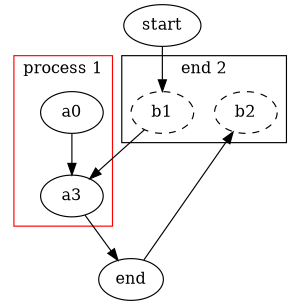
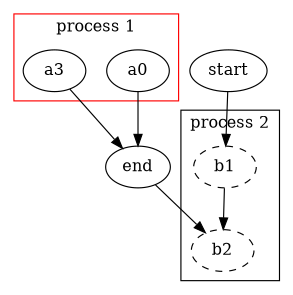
(204, 69) -> (230, 124)
(72, 149) -> (138, 113)
(121, 150) -> (224, 203)
